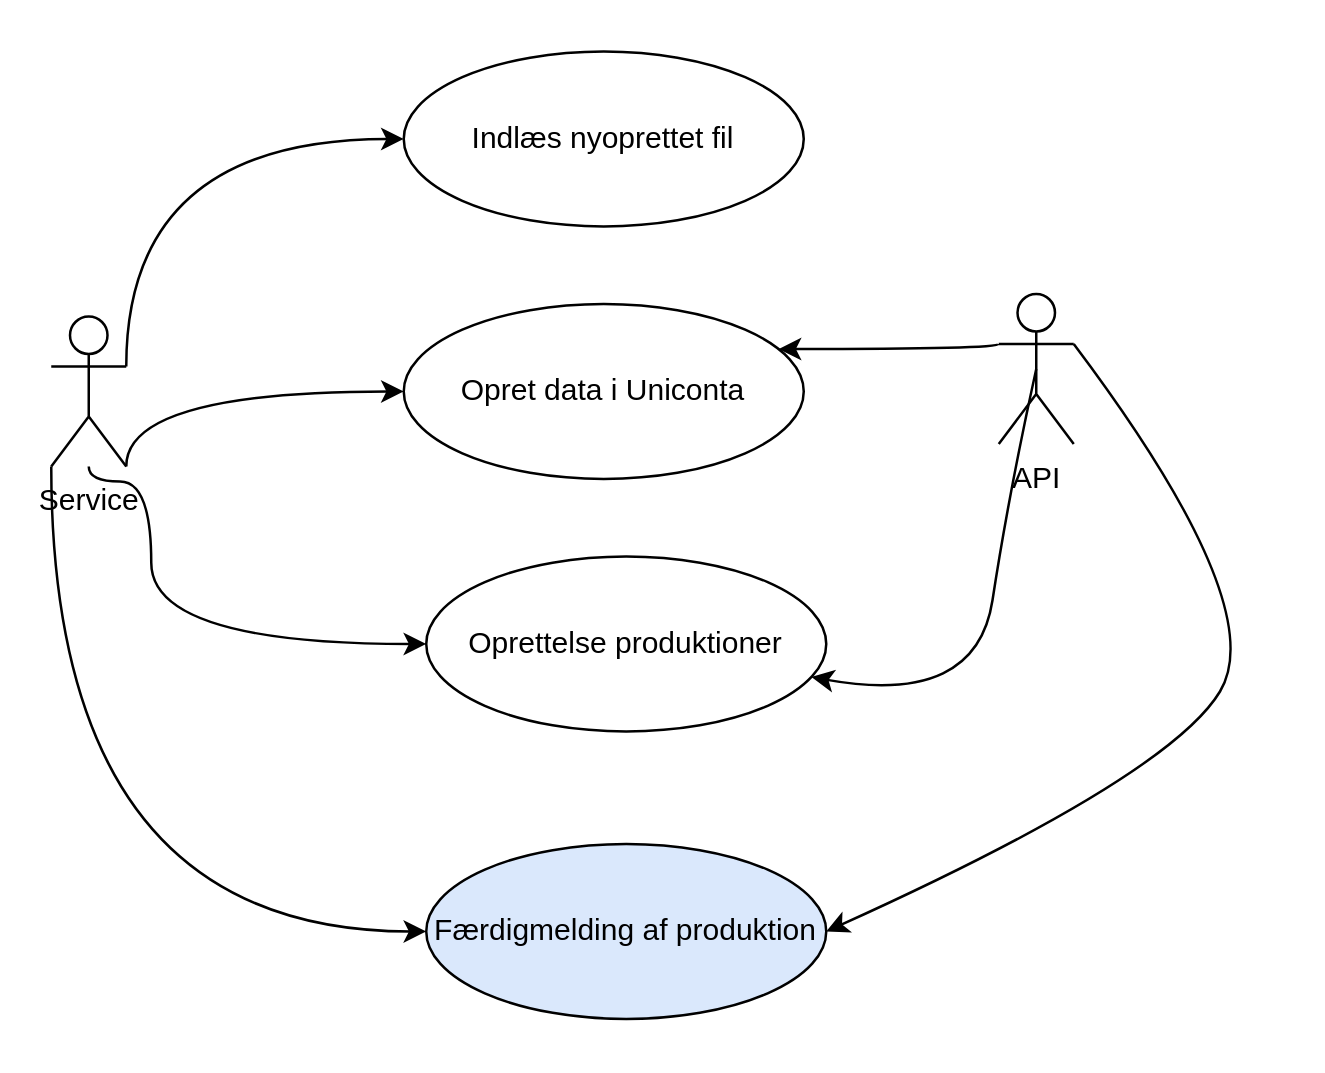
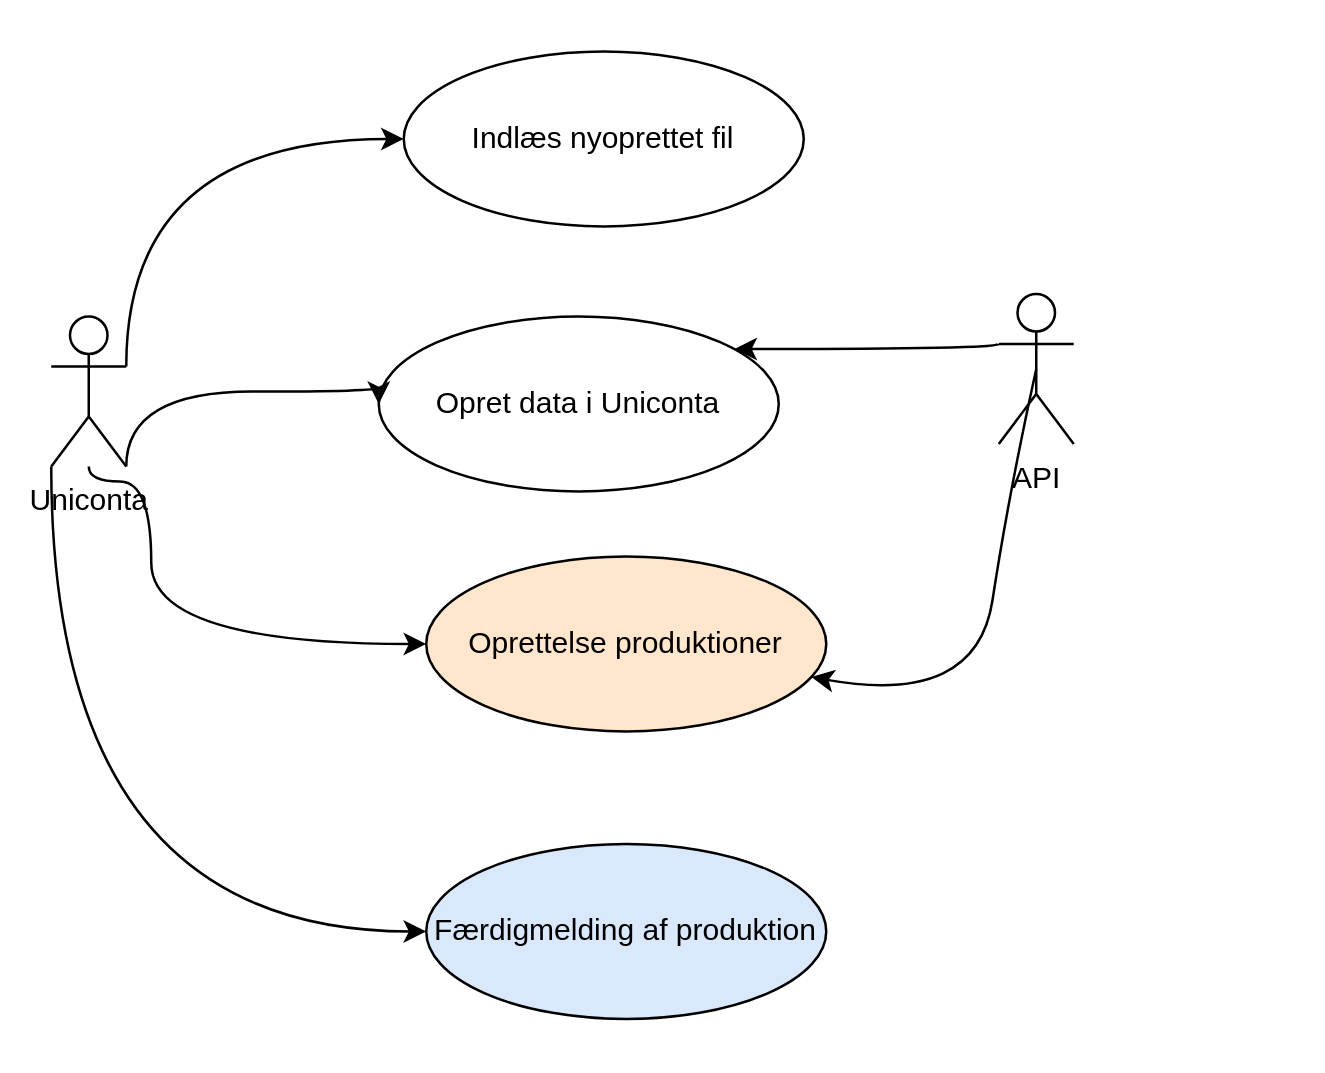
(604, 391) -> (579, 404)
(90, 502) -> (90, 502)
(626, 644) -> (626, 644)
(1201, 715) -> none
